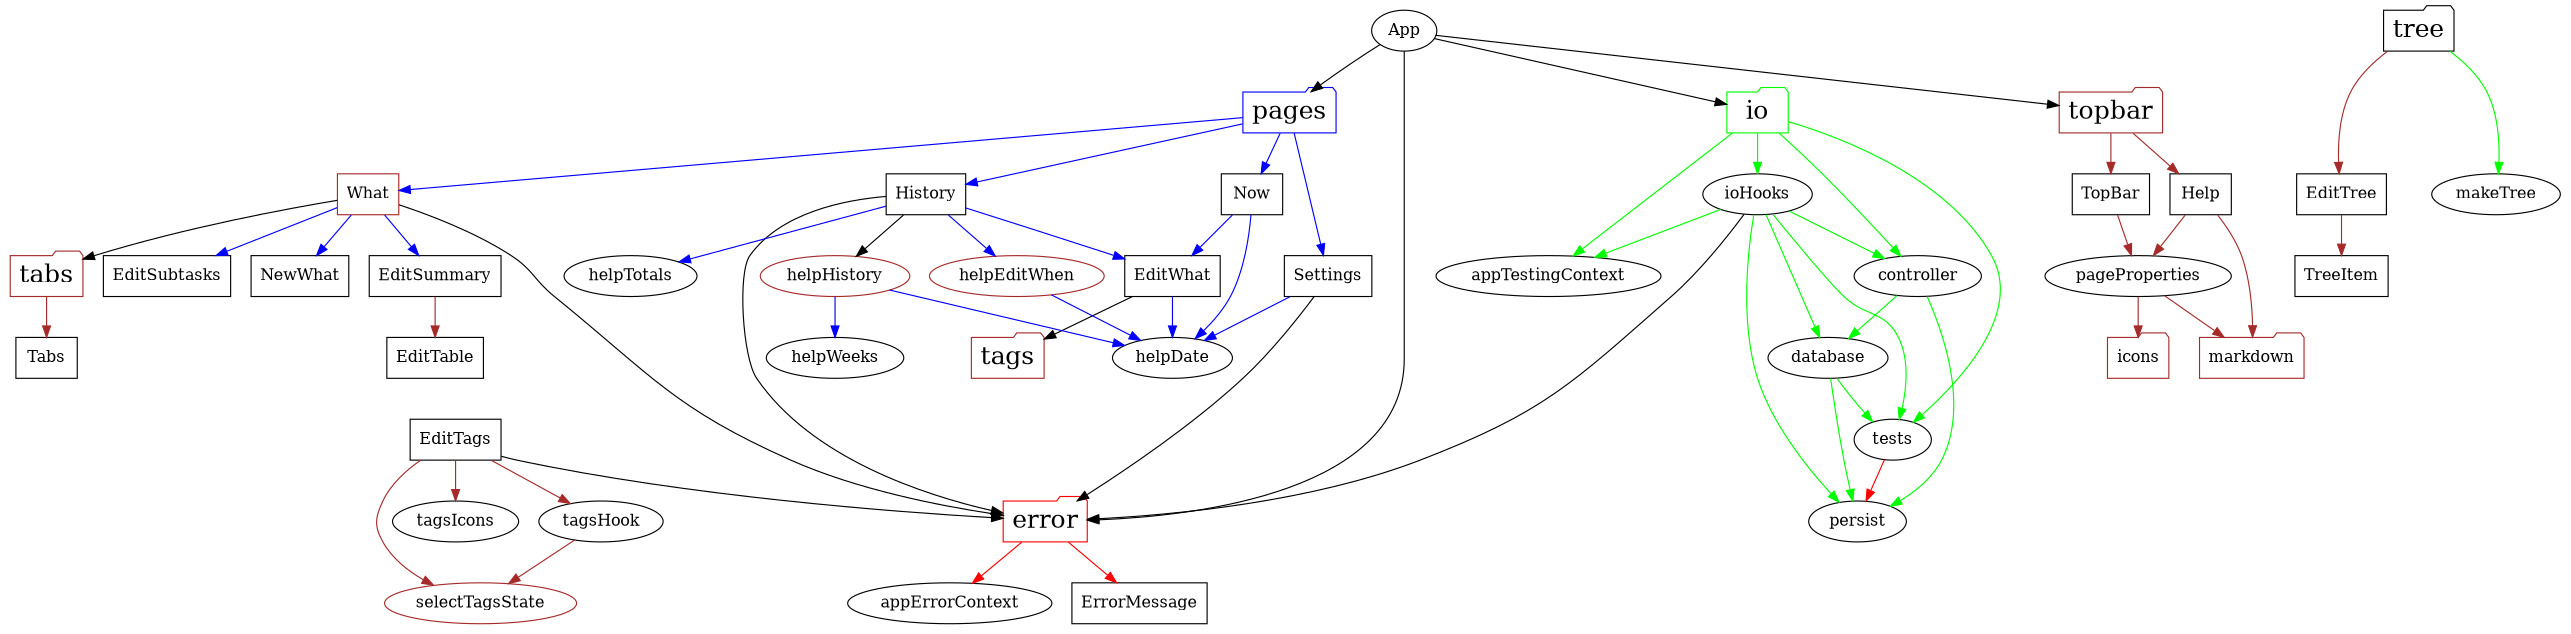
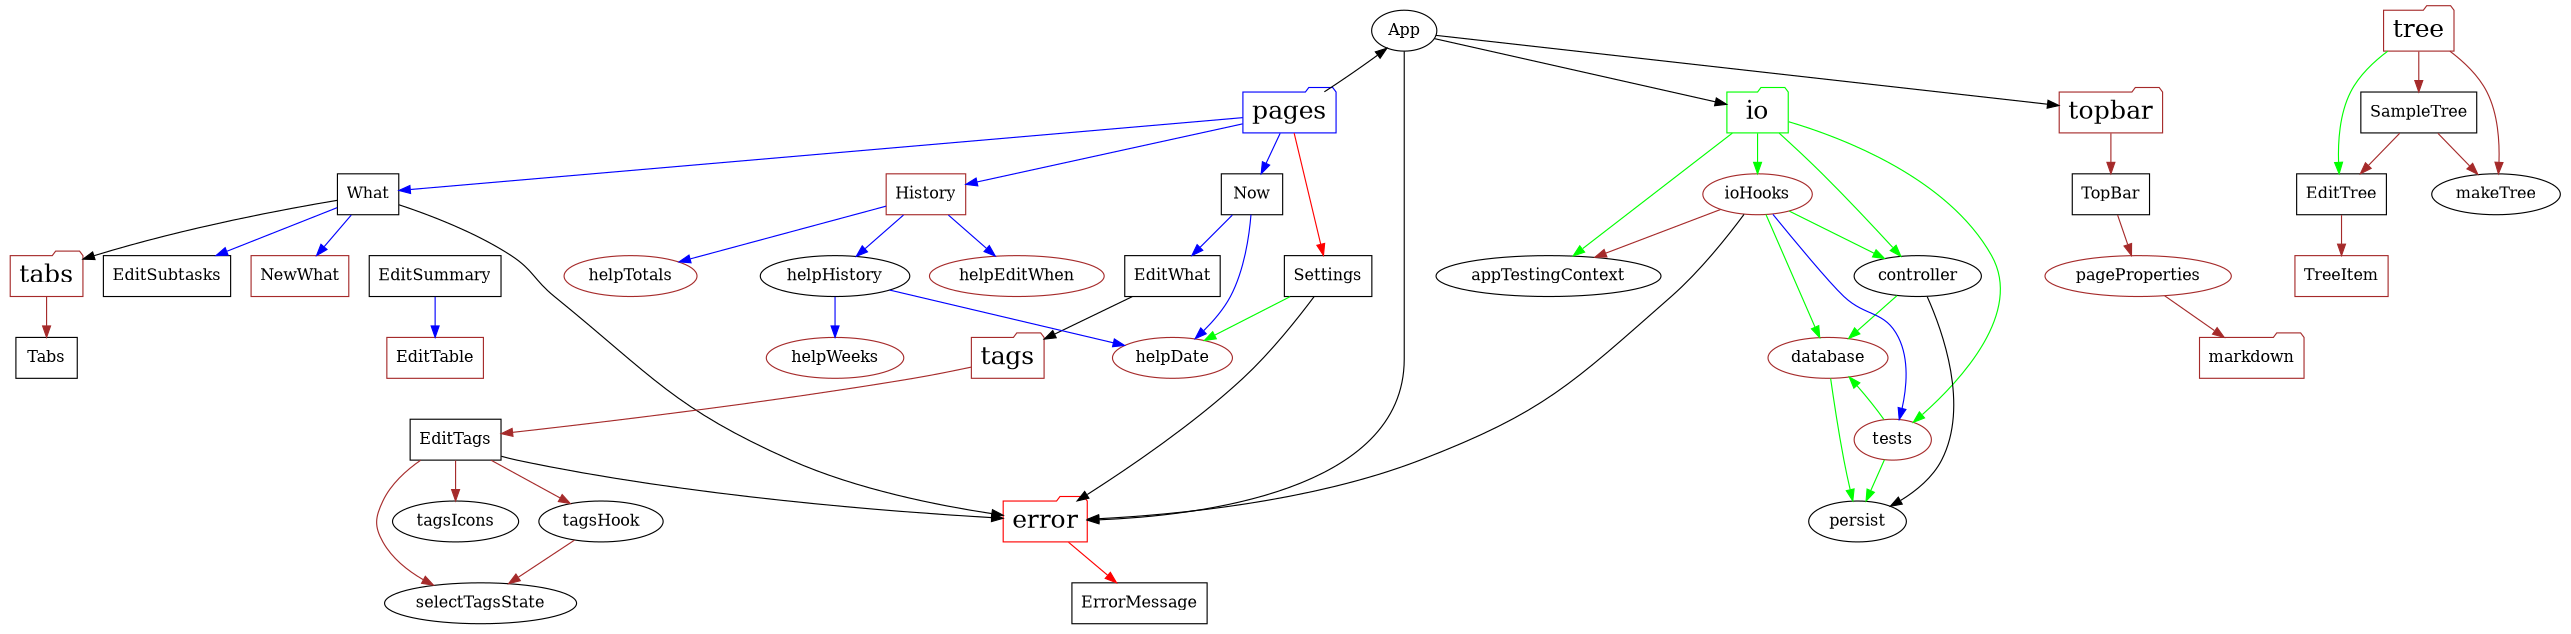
(2419, 31) -> (2419, 31)
(1350, 64) -> (1351, 74)
(2347, 100) -> (2347, 100)
(2490, 100) -> (2490, 100)
none -> (2419, 112)
(1307, 189) -> (1307, 189)
(368, 194) -> (368, 194)
(926, 194) -> (926, 194)
(1758, 194) -> (1758, 194)
(2201, 194) -> none
(398, 231) -> none
(1040, 231) -> none
(1663, 231) -> (1663, 231)
(884, 232) -> (884, 232)
(300, 276) -> (300, 276)
(631, 276) -> (631, 276)
(835, 276) -> (835, 276)
(2138, 276) -> (2138, 276)
(2342, 276) -> (2342, 276)
(1857, 306) -> (1857, 306)
(435, 311) -> (435, 311)
(1083, 311) -> none
(1172, 311) -> none
(1252, 316) -> (1252, 316)
(435, 358) -> (435, 358)
(835, 358) -> (835, 358)
(1172, 358) -> (1172, 358)
(1828, 358) -> (1828, 358)
(2138, 358) -> none
(1754, 365) -> none
(756, 377) -> none
(1850, 396) -> (1871, 402)
none -> (743, 404)
(1953, 406) -> (1953, 406)
(1893, 440) -> (1893, 440)
(1878, 475) -> (1878, 475)
(481, 603) -> (481, 603)
(950, 603) -> none
